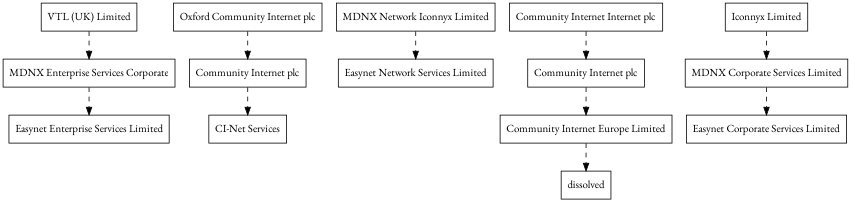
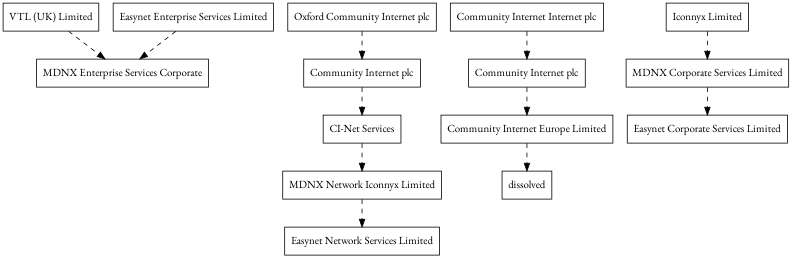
(89, 97) -> (161, 43)
none -> (362, 153)
